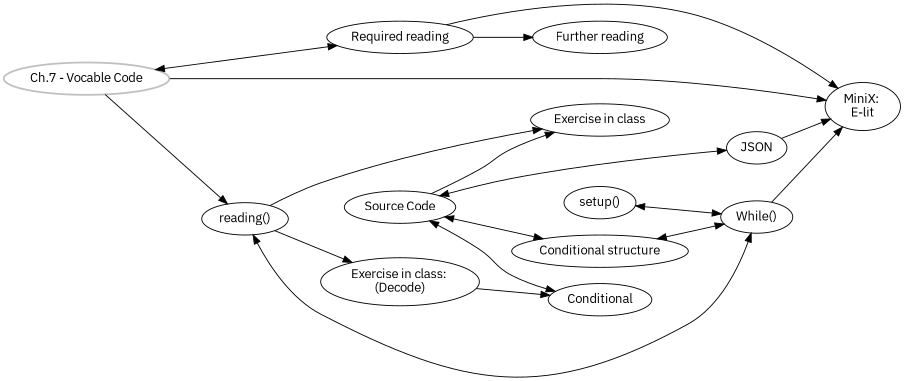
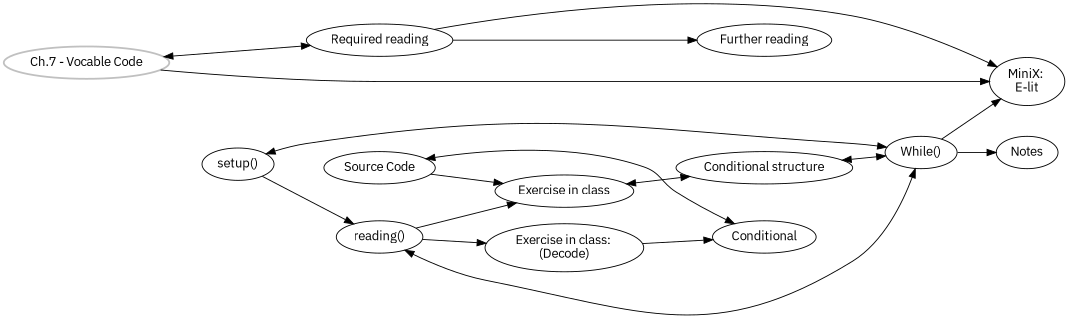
(163, 146) -> (304, 198)
(757, 148) -> none
none -> (1027, 153)
(494, 228) -> (655, 181)
